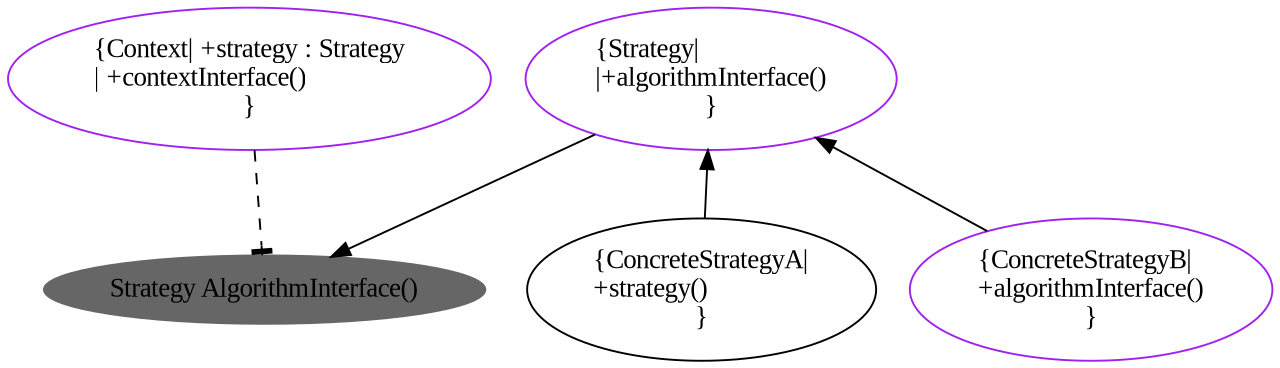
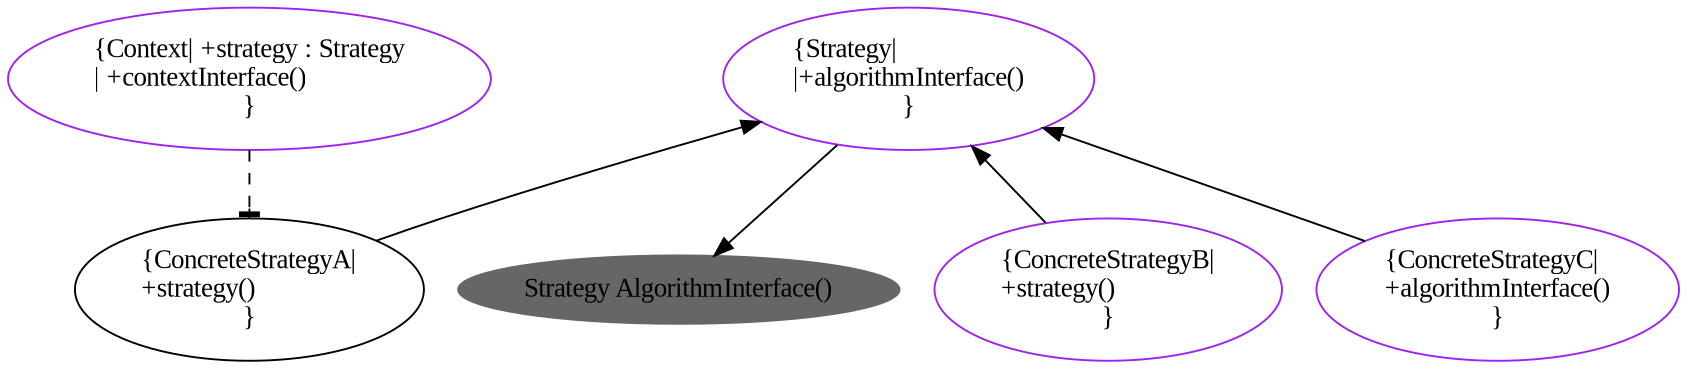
(258, 198) -> (249, 179)
(1091, 290) -> (1108, 290)
none -> (1498, 290)
